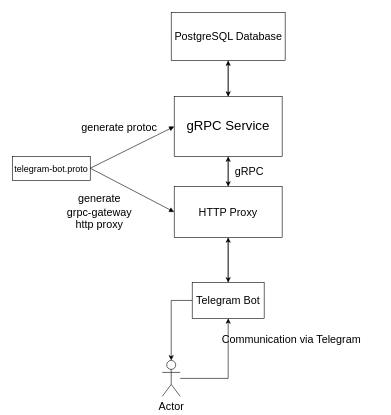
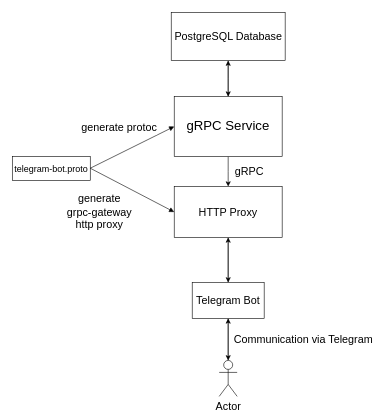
(228, 185) -> none
(291, 339) -> (303, 339)
(171, 378) -> (228, 378)
